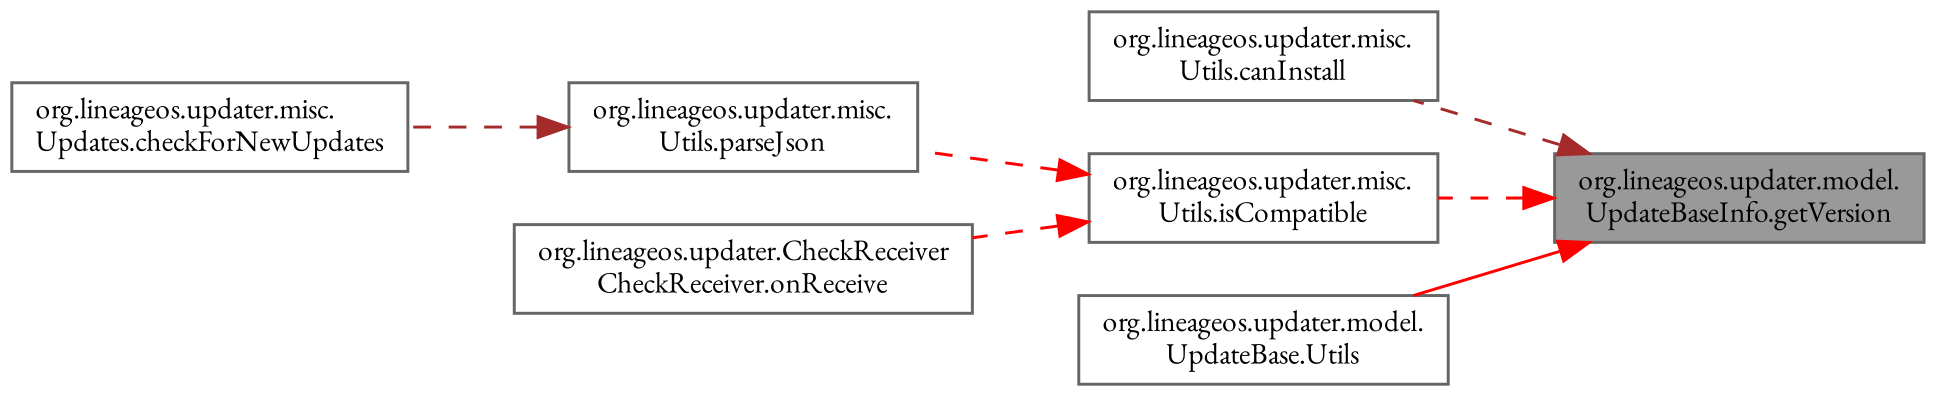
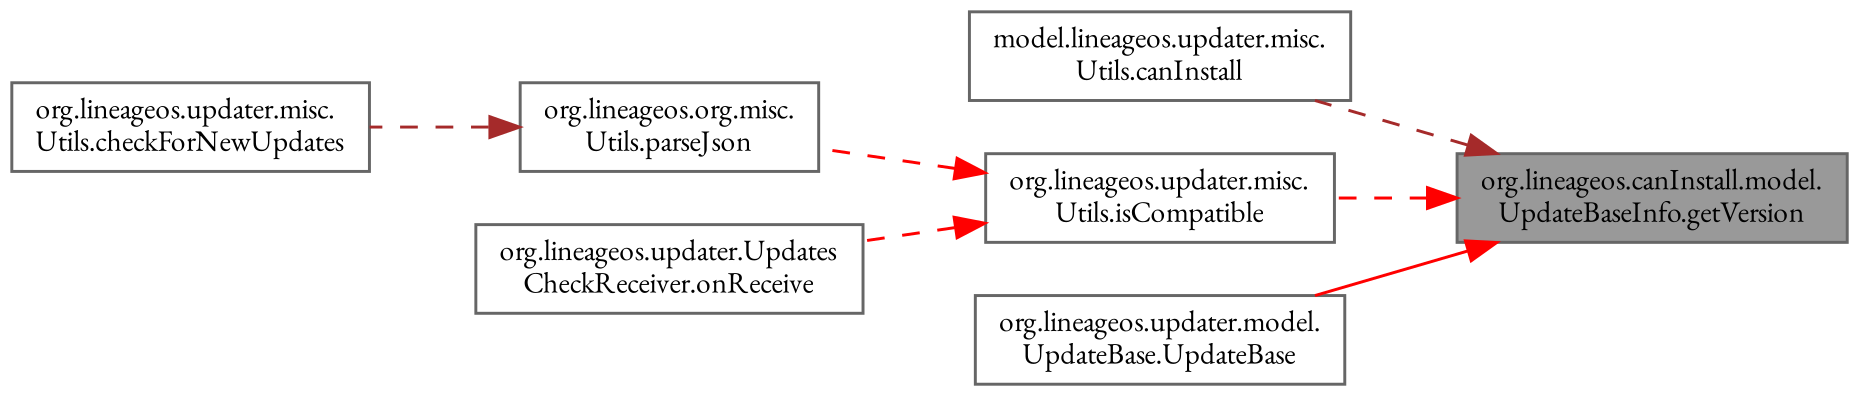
(1264, 56) -> (1160, 56)
(210, 127) -> (191, 127)
(743, 127) -> (669, 127)
(1739, 198) -> (1652, 198)
(743, 269) -> (669, 269)
(1264, 340) -> (1160, 340)
